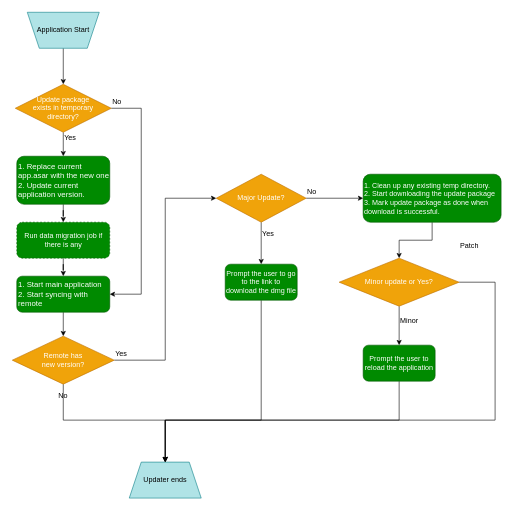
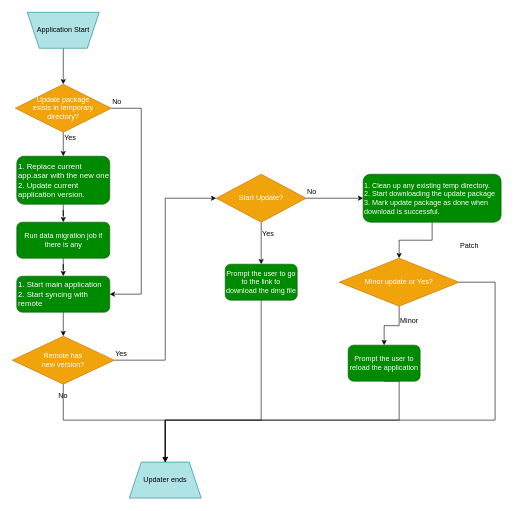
(261, 198) -> (261, 198)
(63, 240) -> (63, 240)
(399, 363) -> (384, 363)
